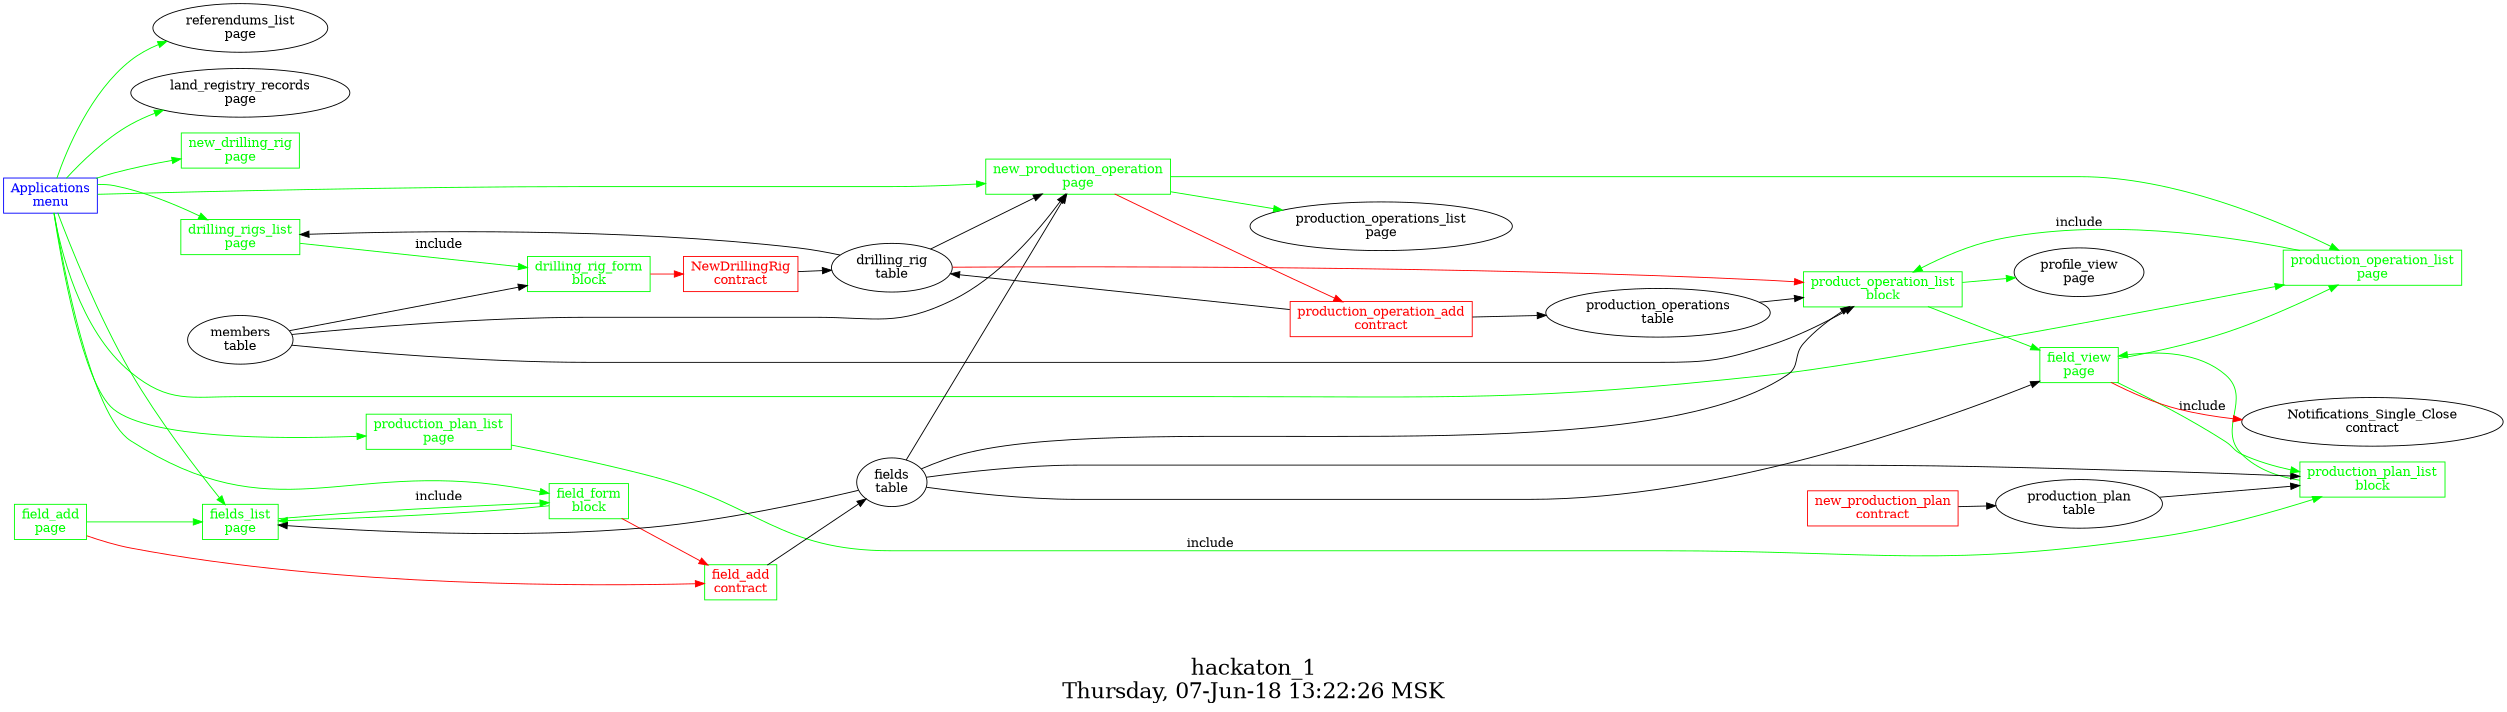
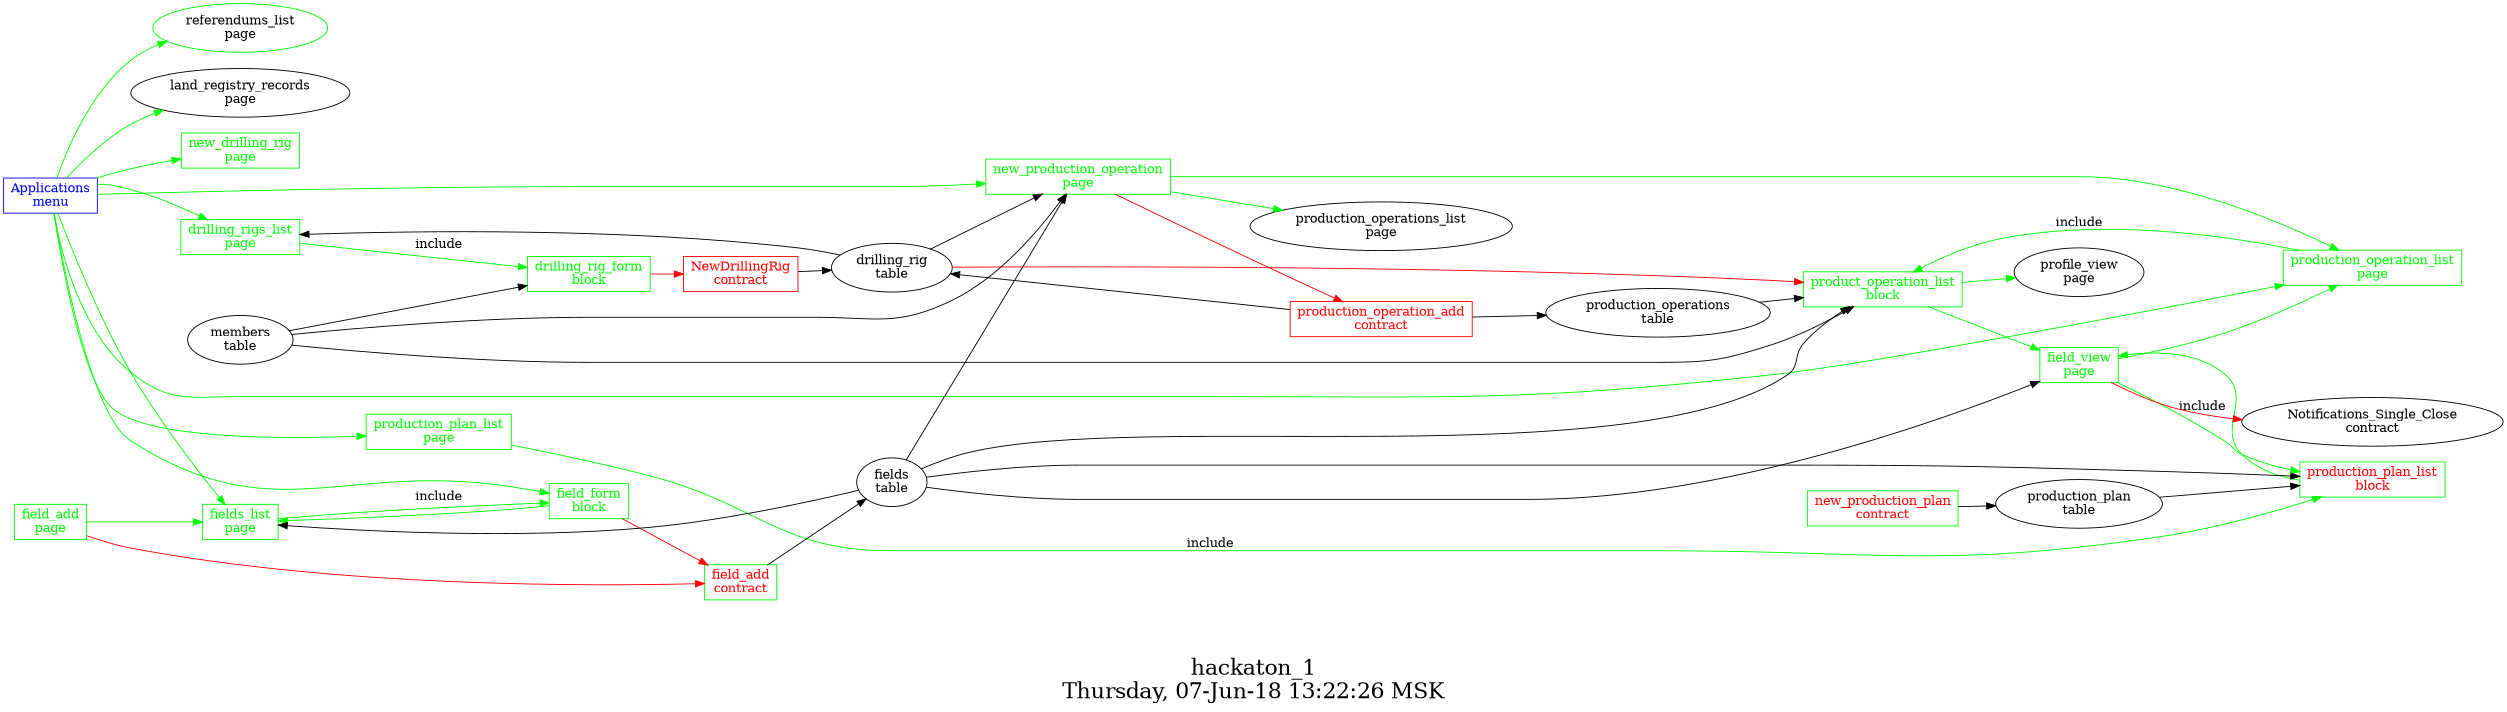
(240, 28) -> (240, 28)
(2372, 480) -> (2372, 480)
(1883, 508) -> (1883, 508)
